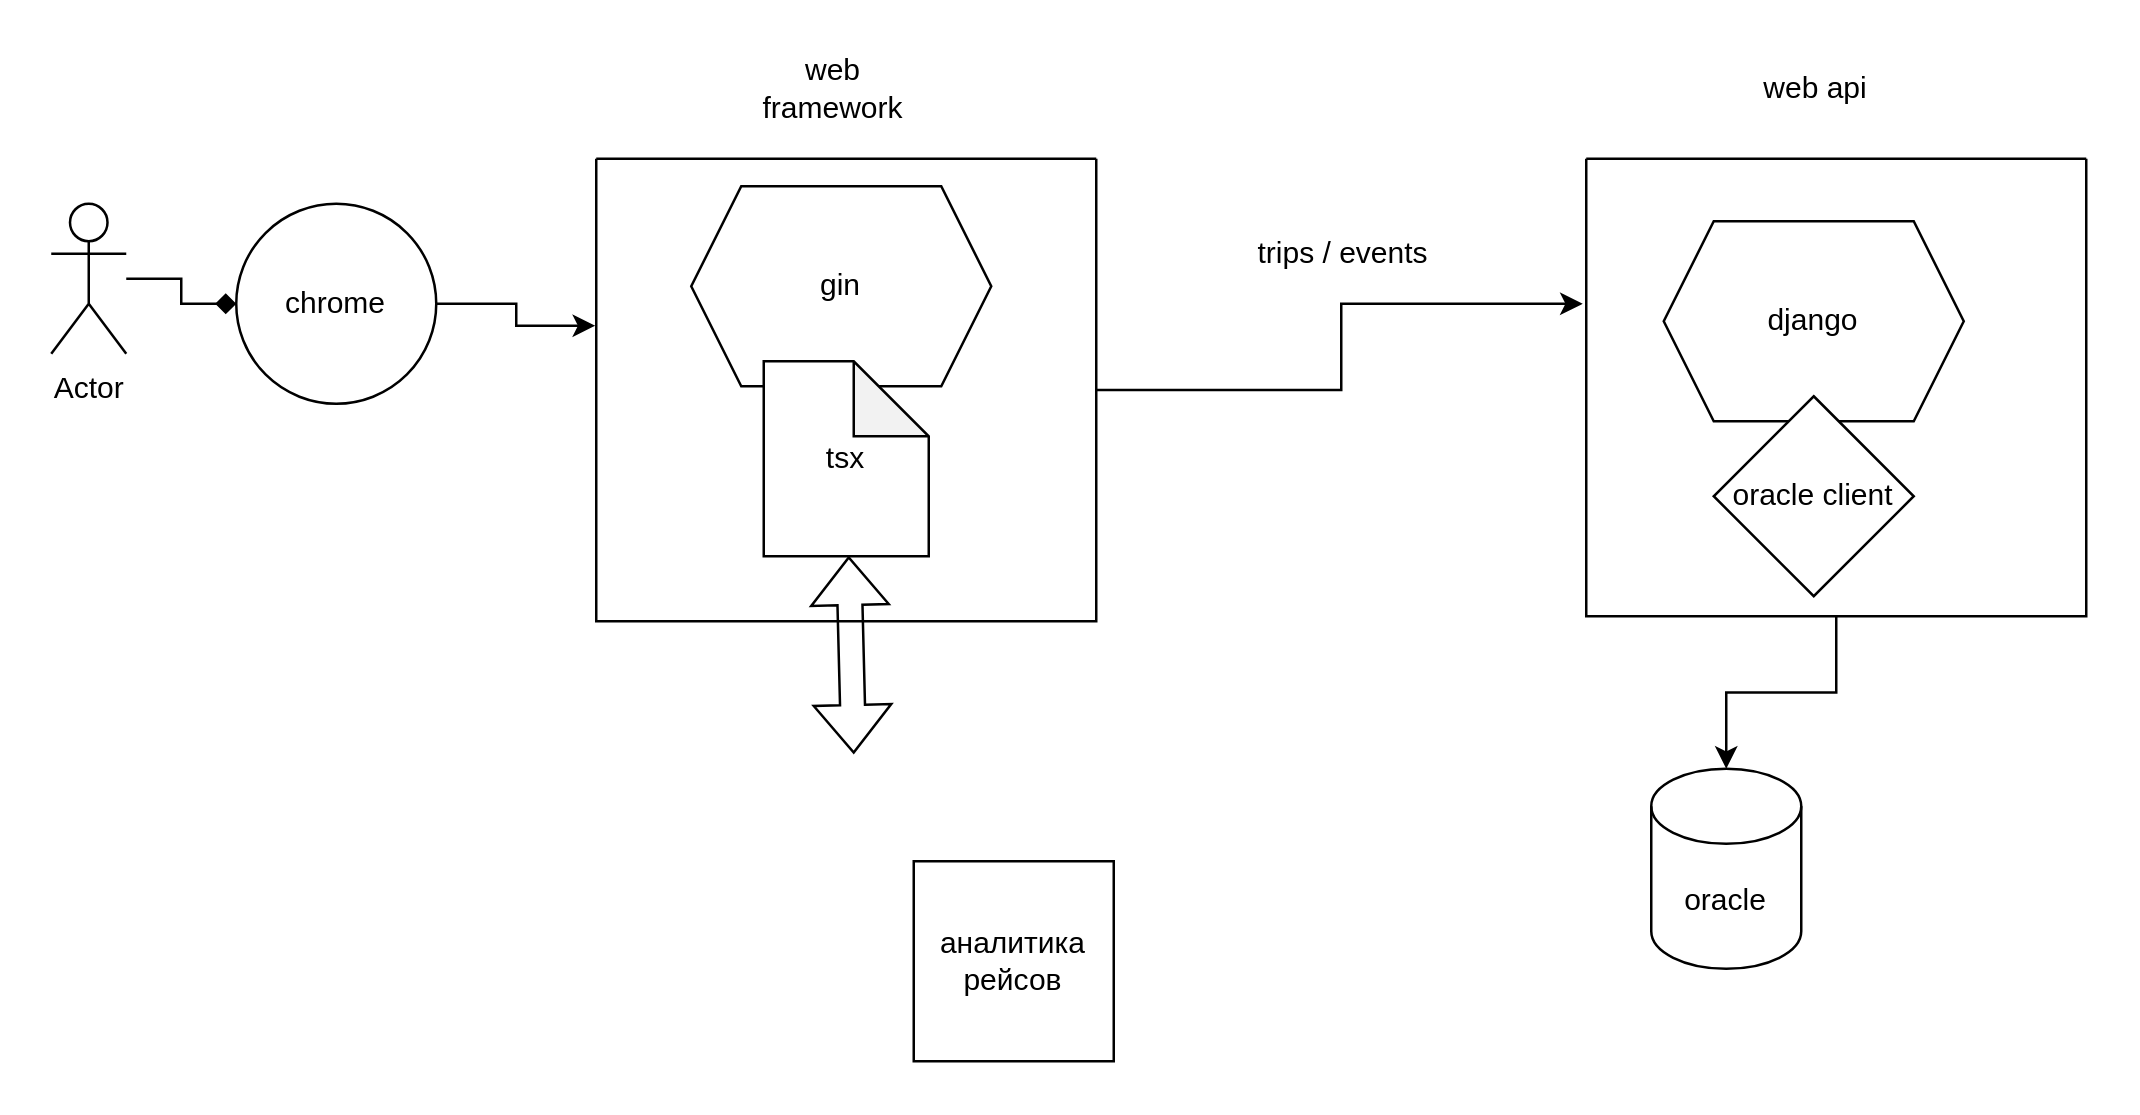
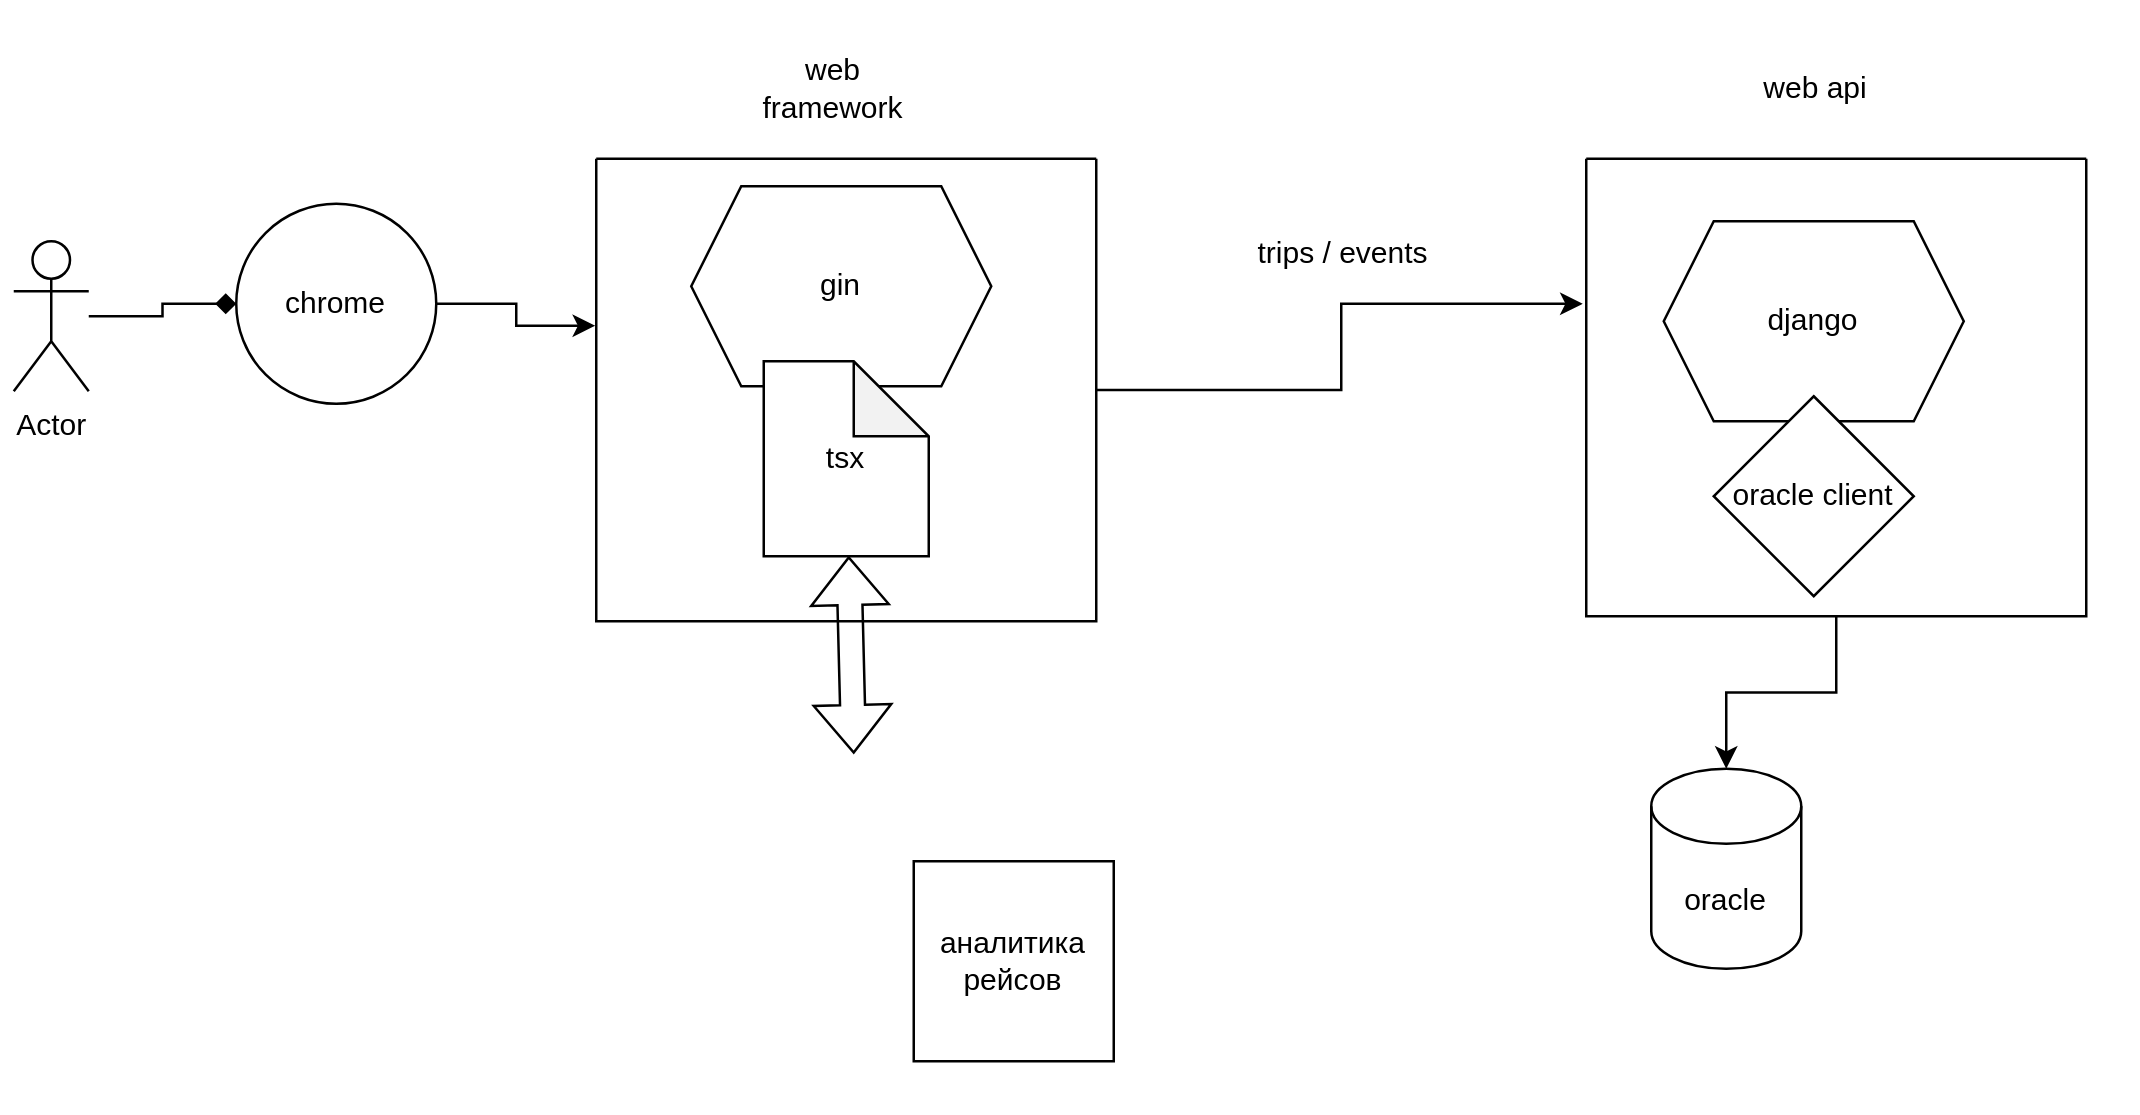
(89, 279) -> (51, 316)
